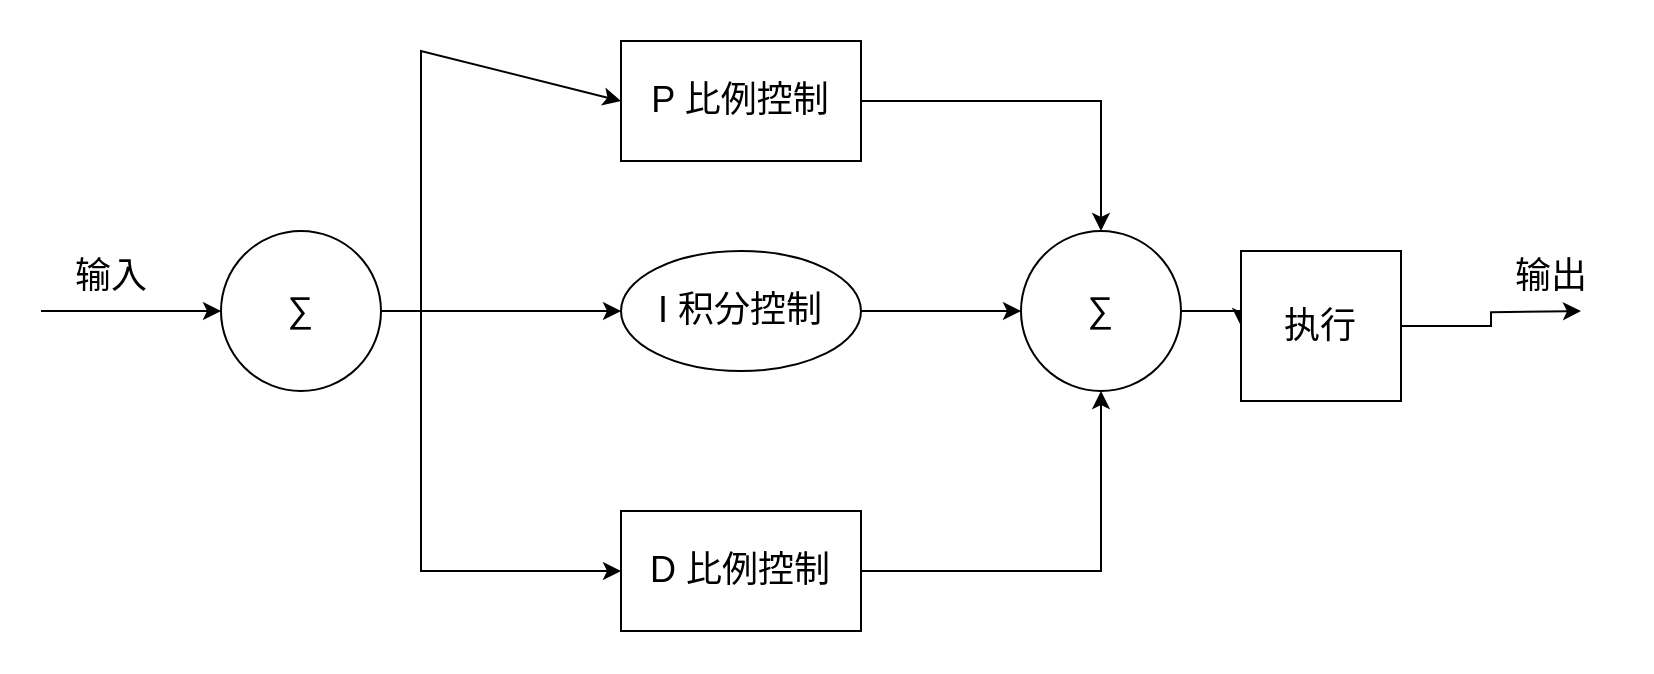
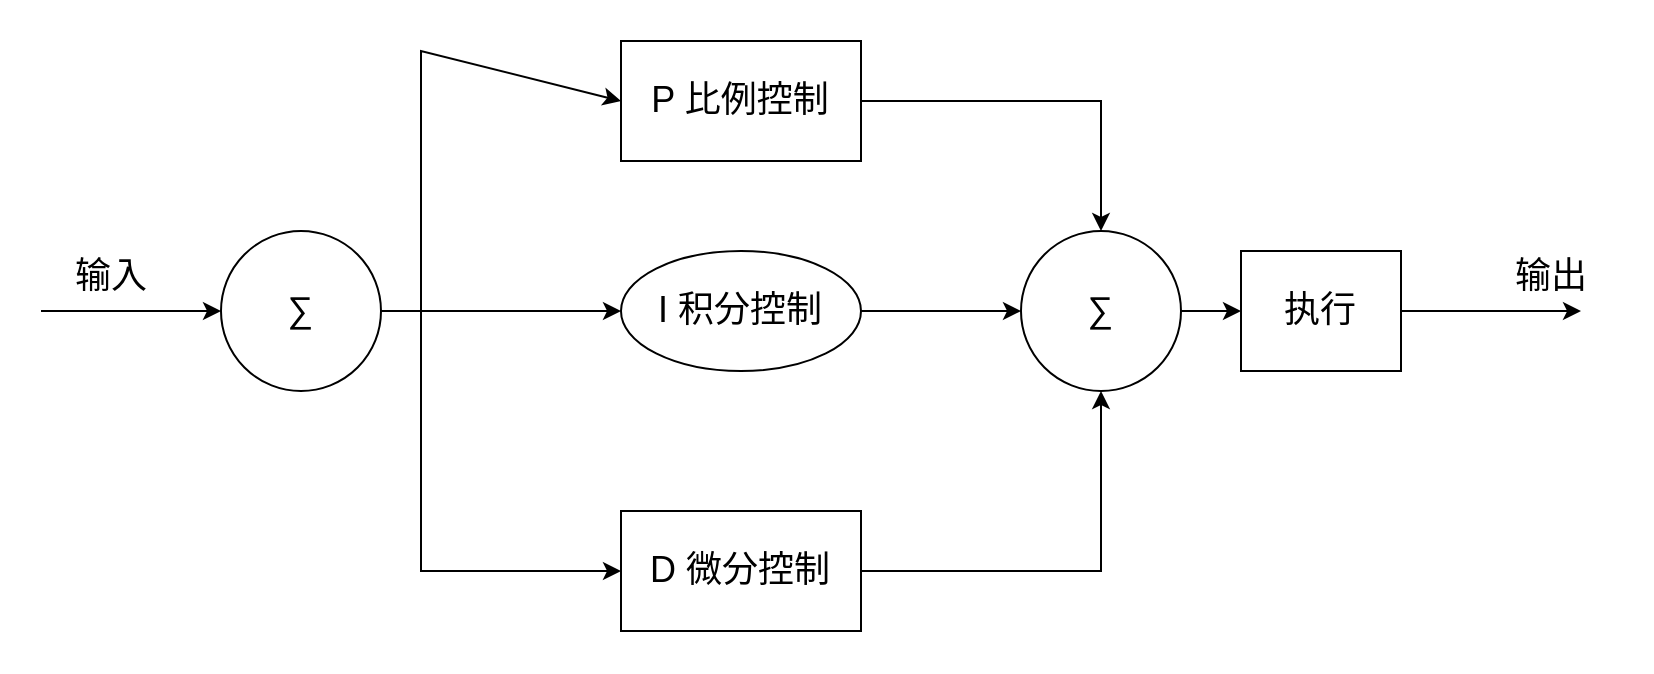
(1321, 326) -> (1321, 311)
(741, 571) -> (741, 571)
